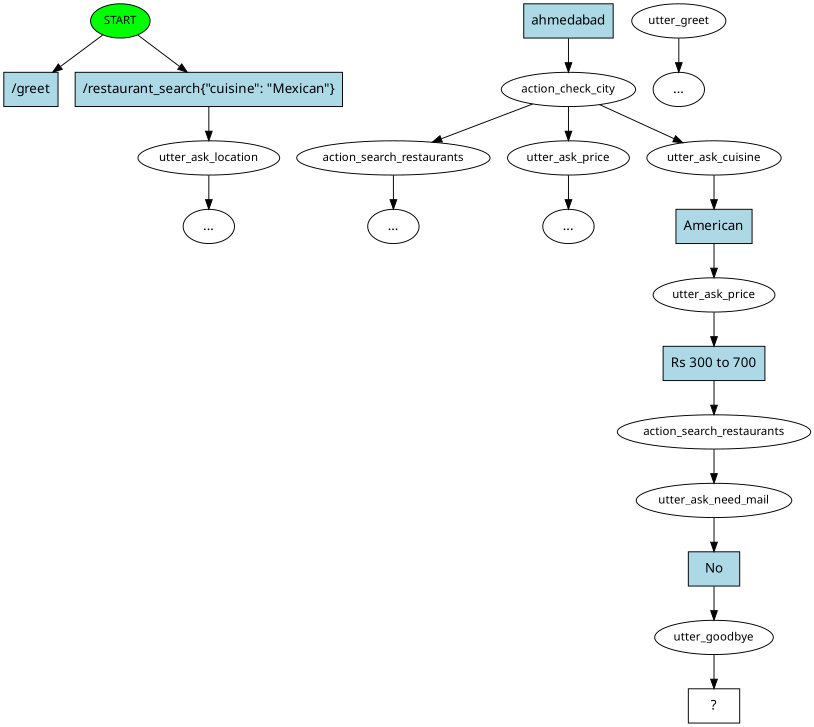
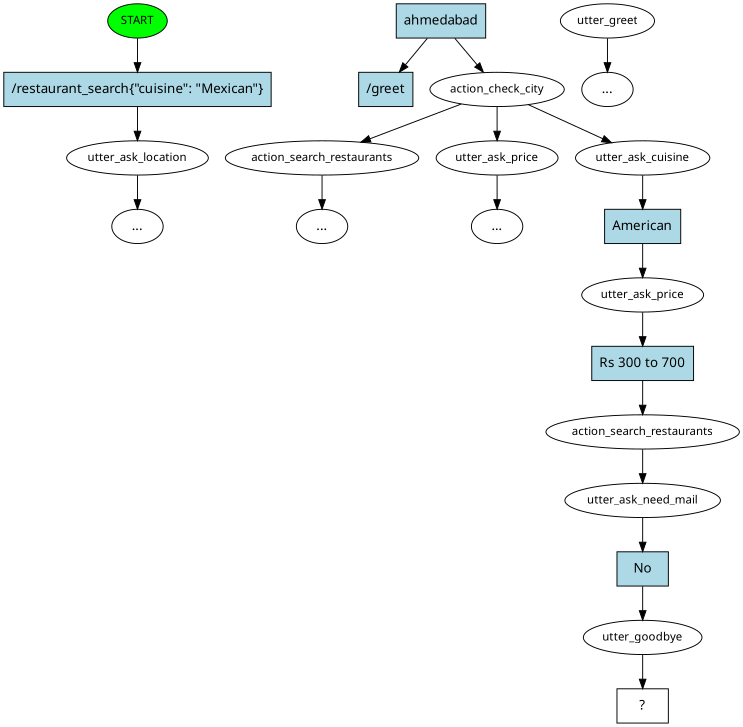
(82, 51) -> (416, 52)
